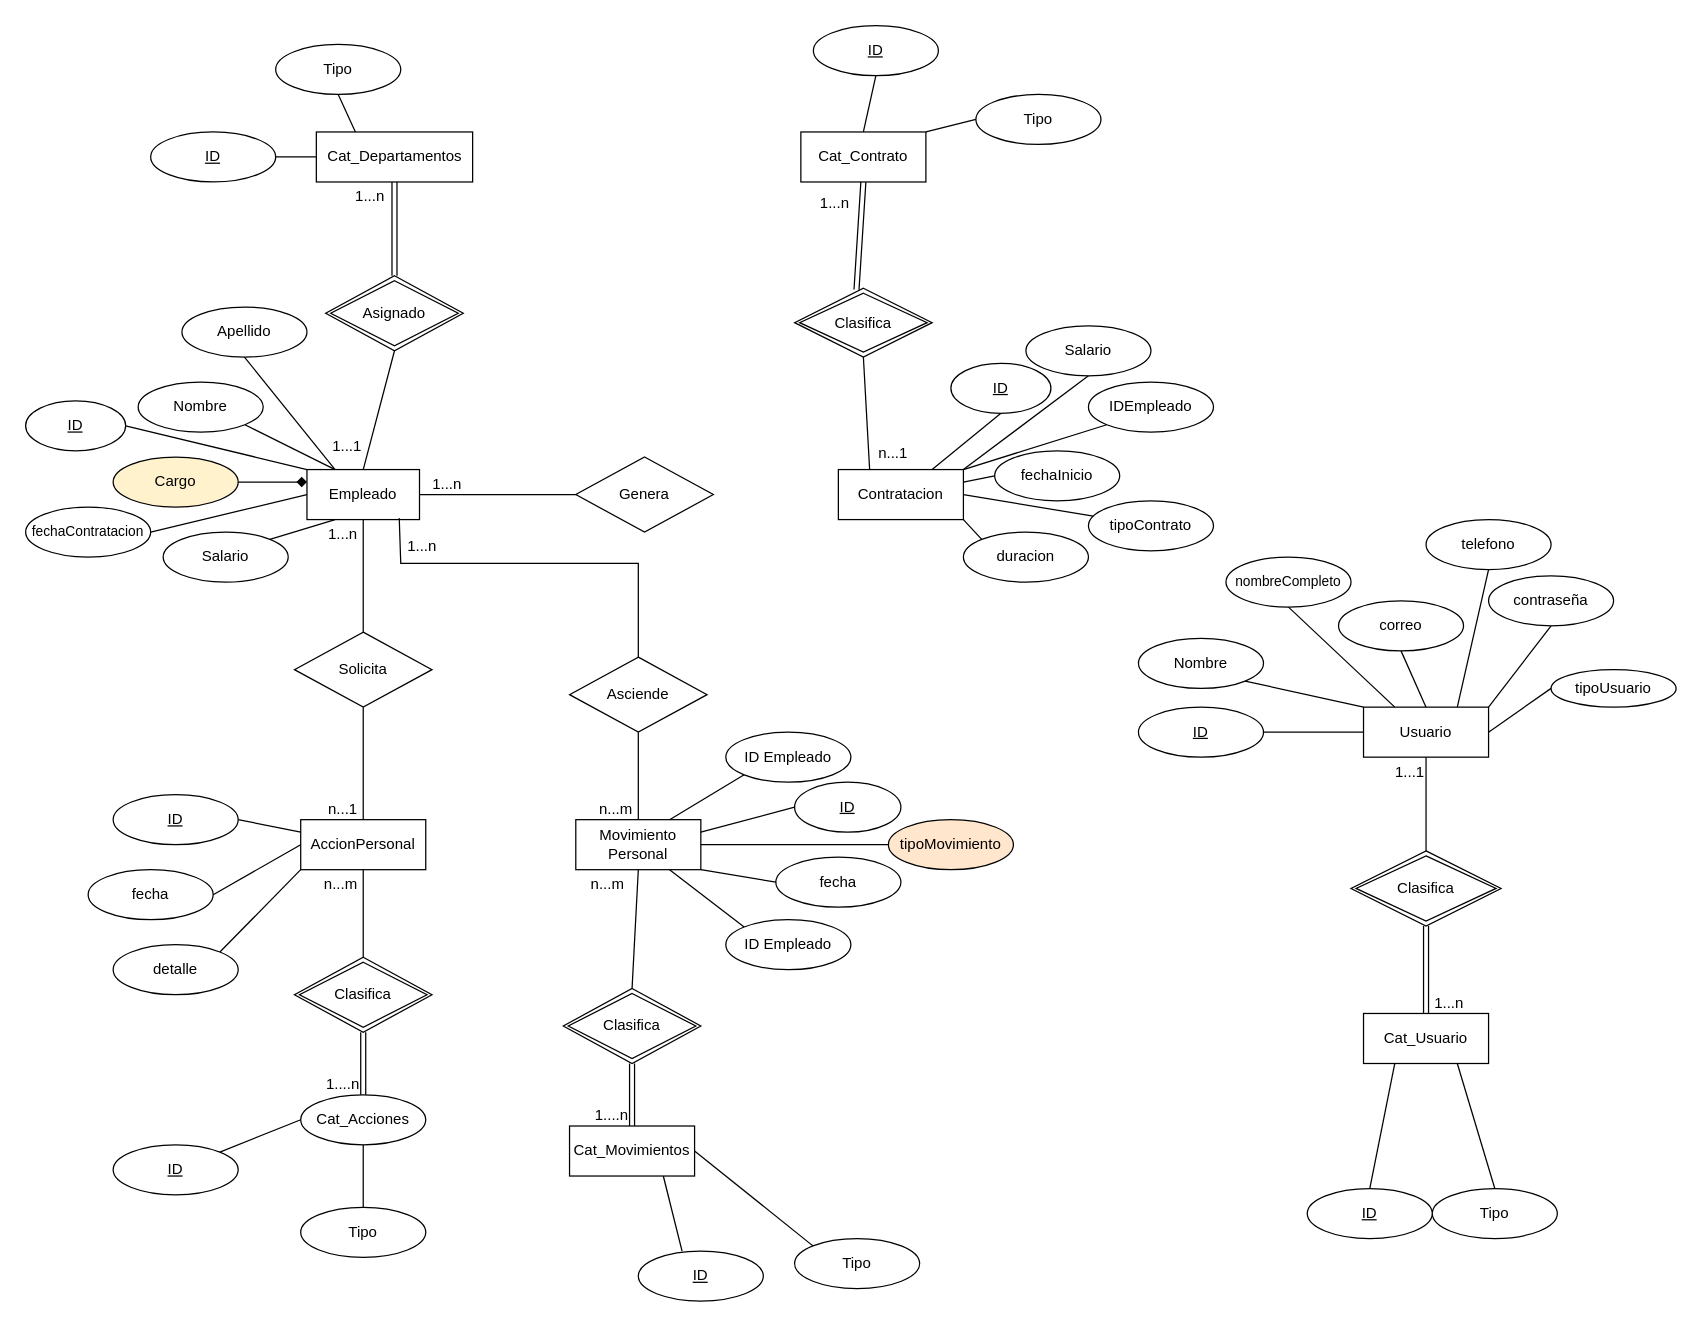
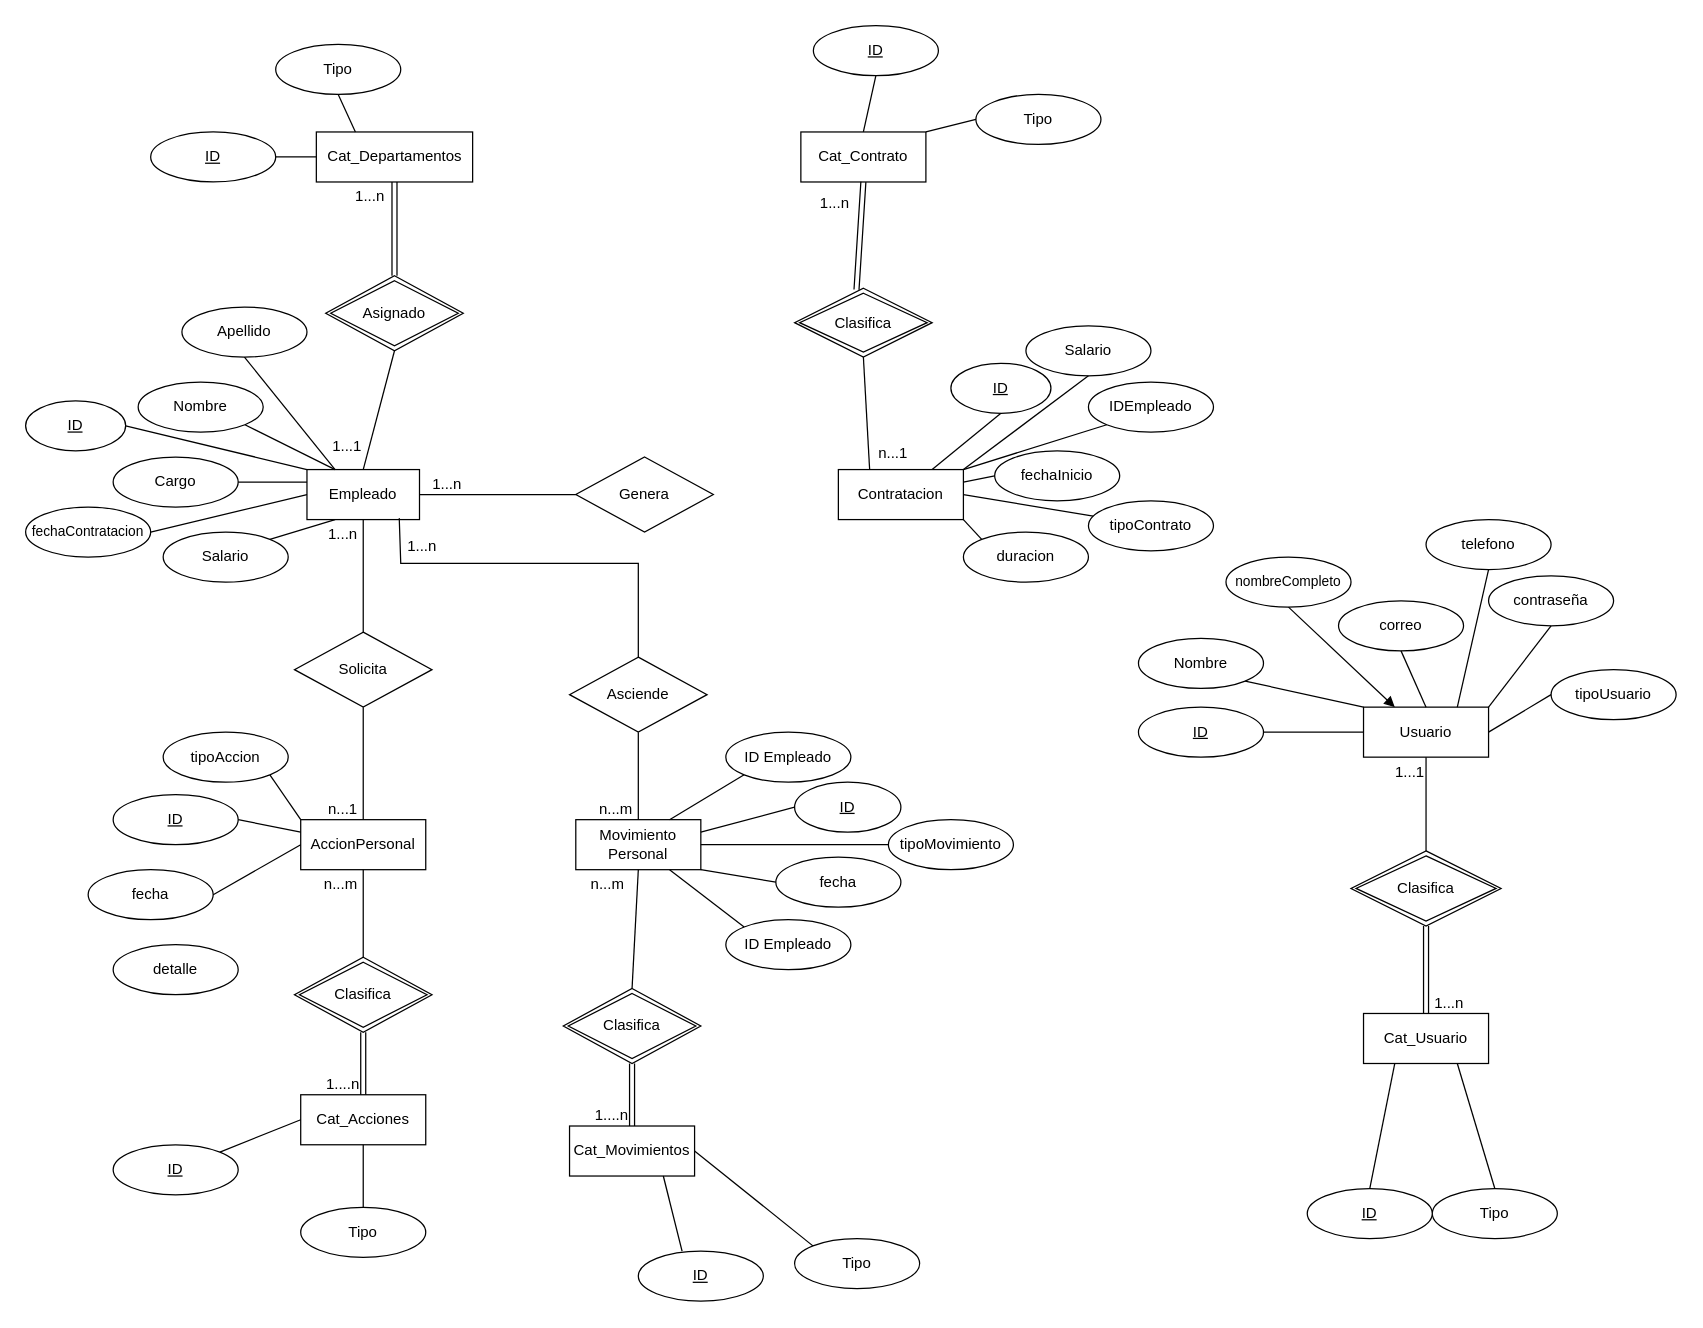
(176, 482) -> (176, 482)
(296, 482) -> (301, 482)
(1613, 688) -> (1613, 694)
(1389, 702) -> (1386, 699)
none -> (226, 757)
none -> (285, 797)
(951, 844) -> (951, 844)
(260, 911) -> none
(363, 1119) -> (363, 1119)
